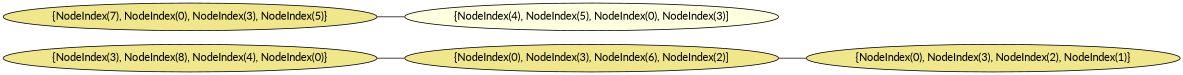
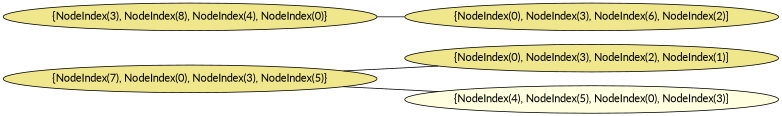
(792, 58) -> (391, 68)
